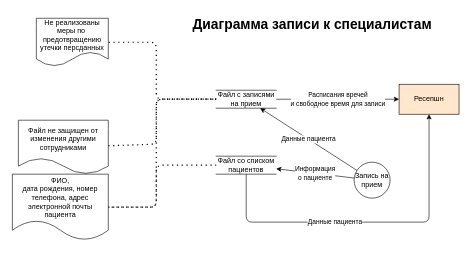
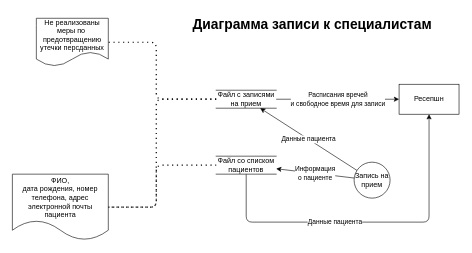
(429, 99) -> (429, 99)
(131, 145) -> none
(63, 147) -> none
